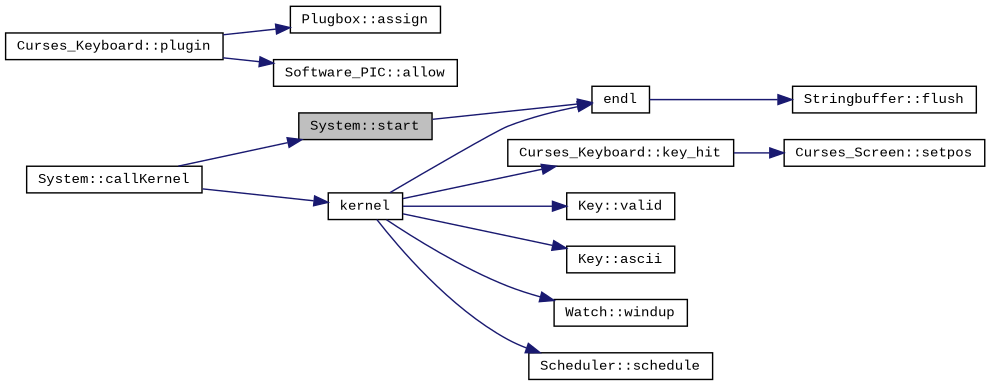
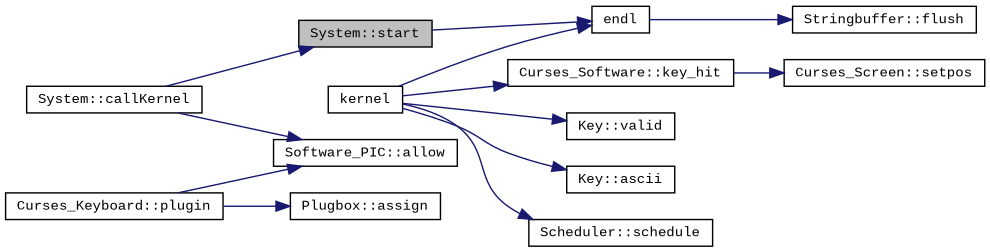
(621, 153) -> (621, 73)
(258, 195) -> (233, 125)
(621, 313) -> none
